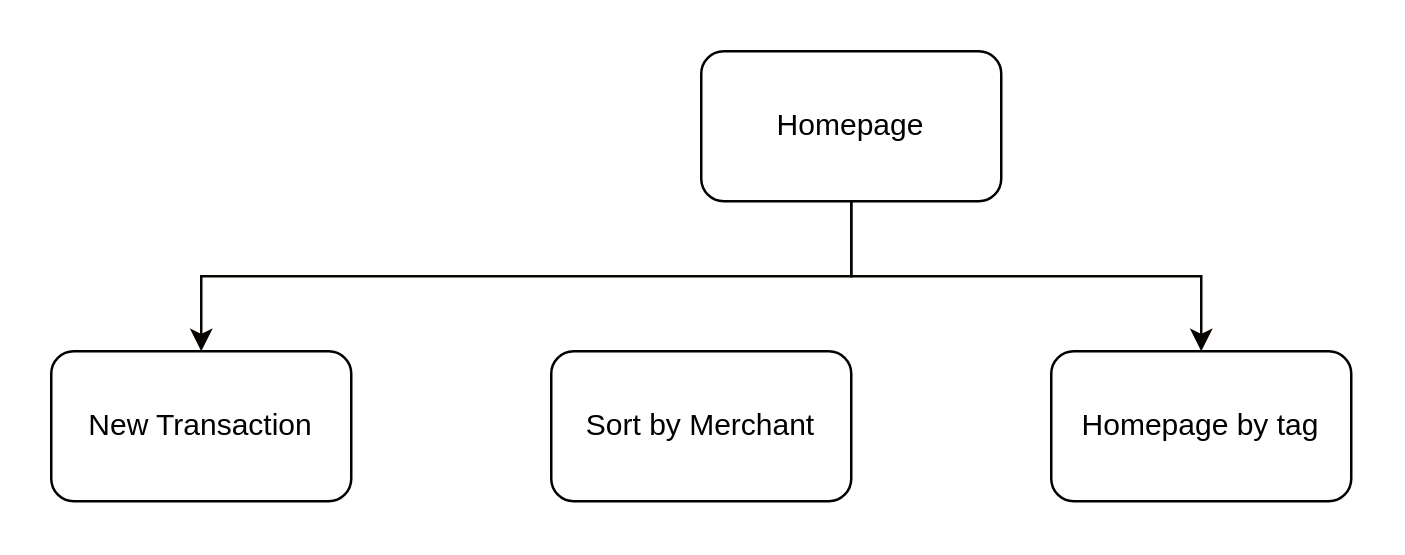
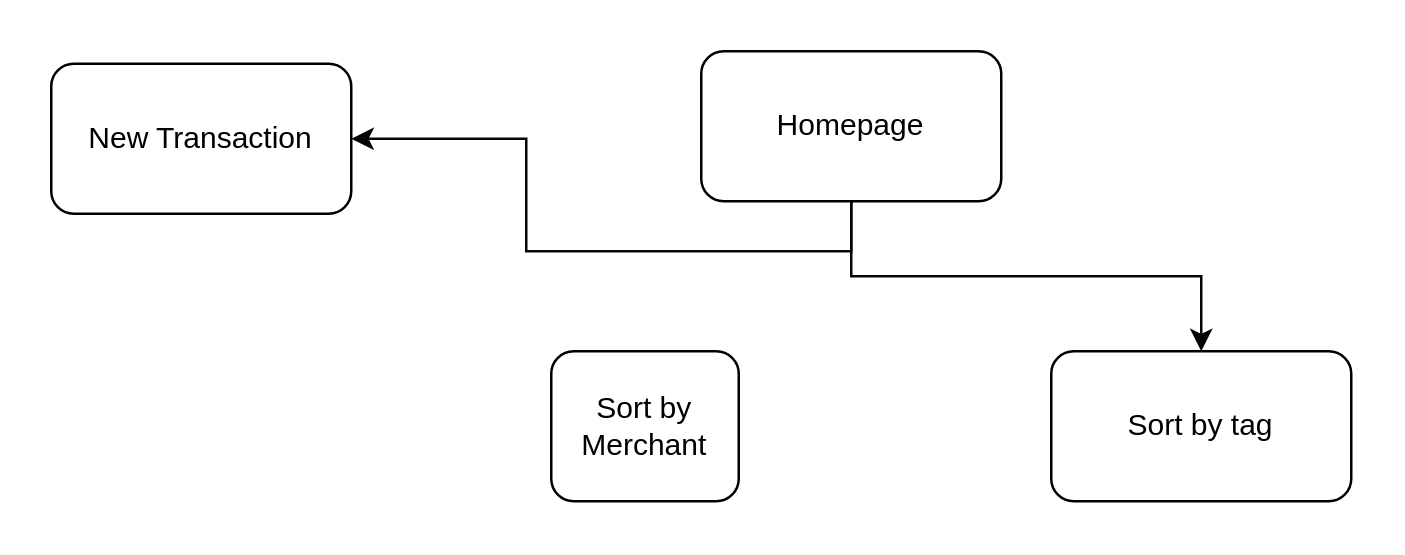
(201, 426) -> (201, 139)
(701, 426) -> (645, 426)
(1201, 426) -> (1201, 426)
